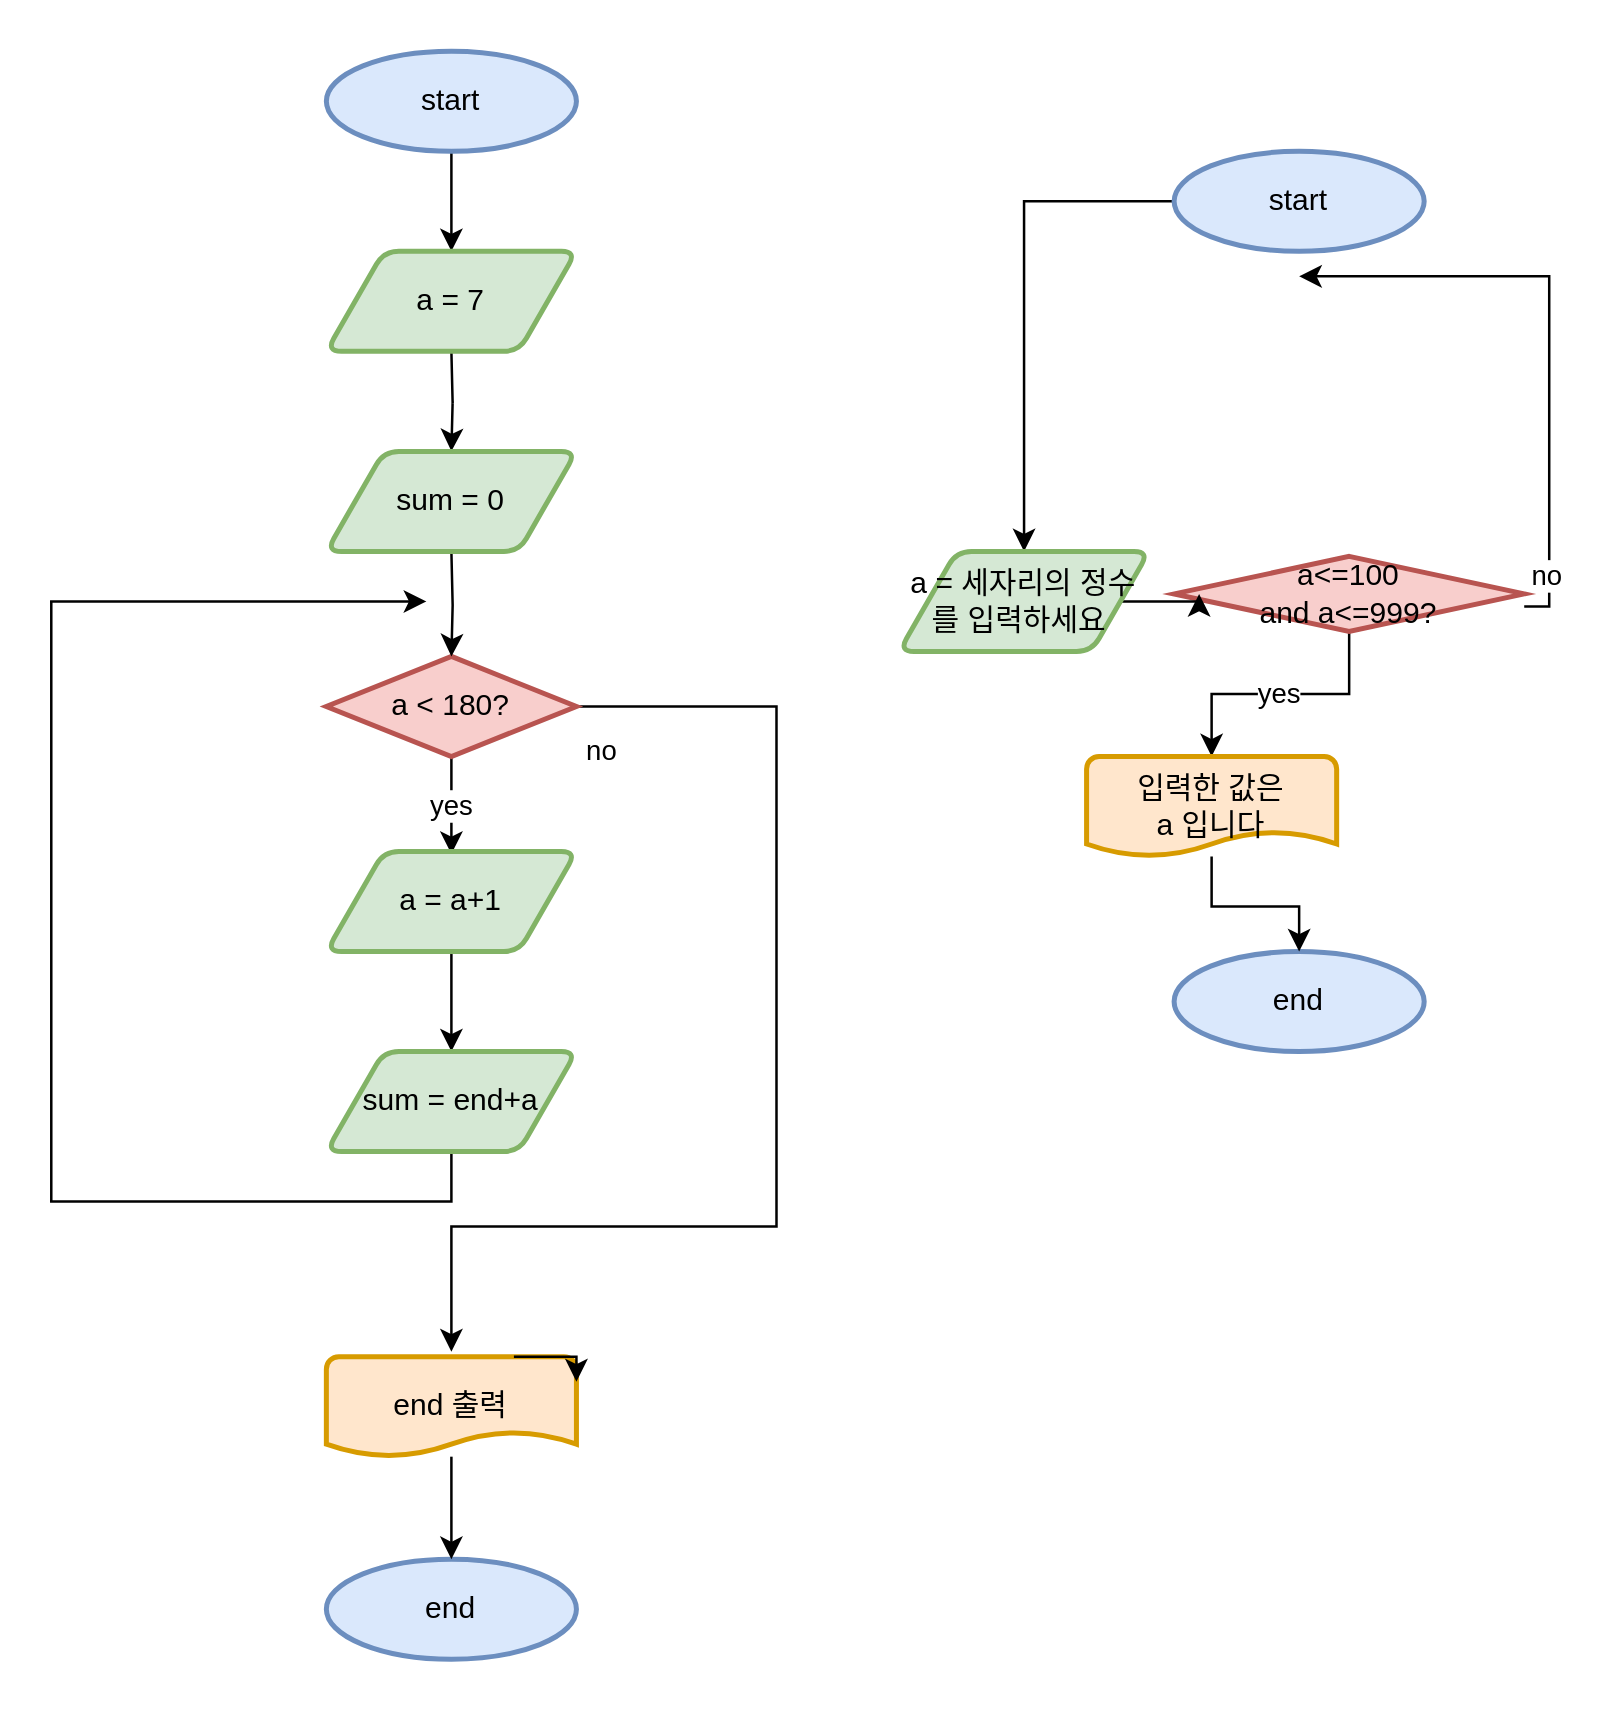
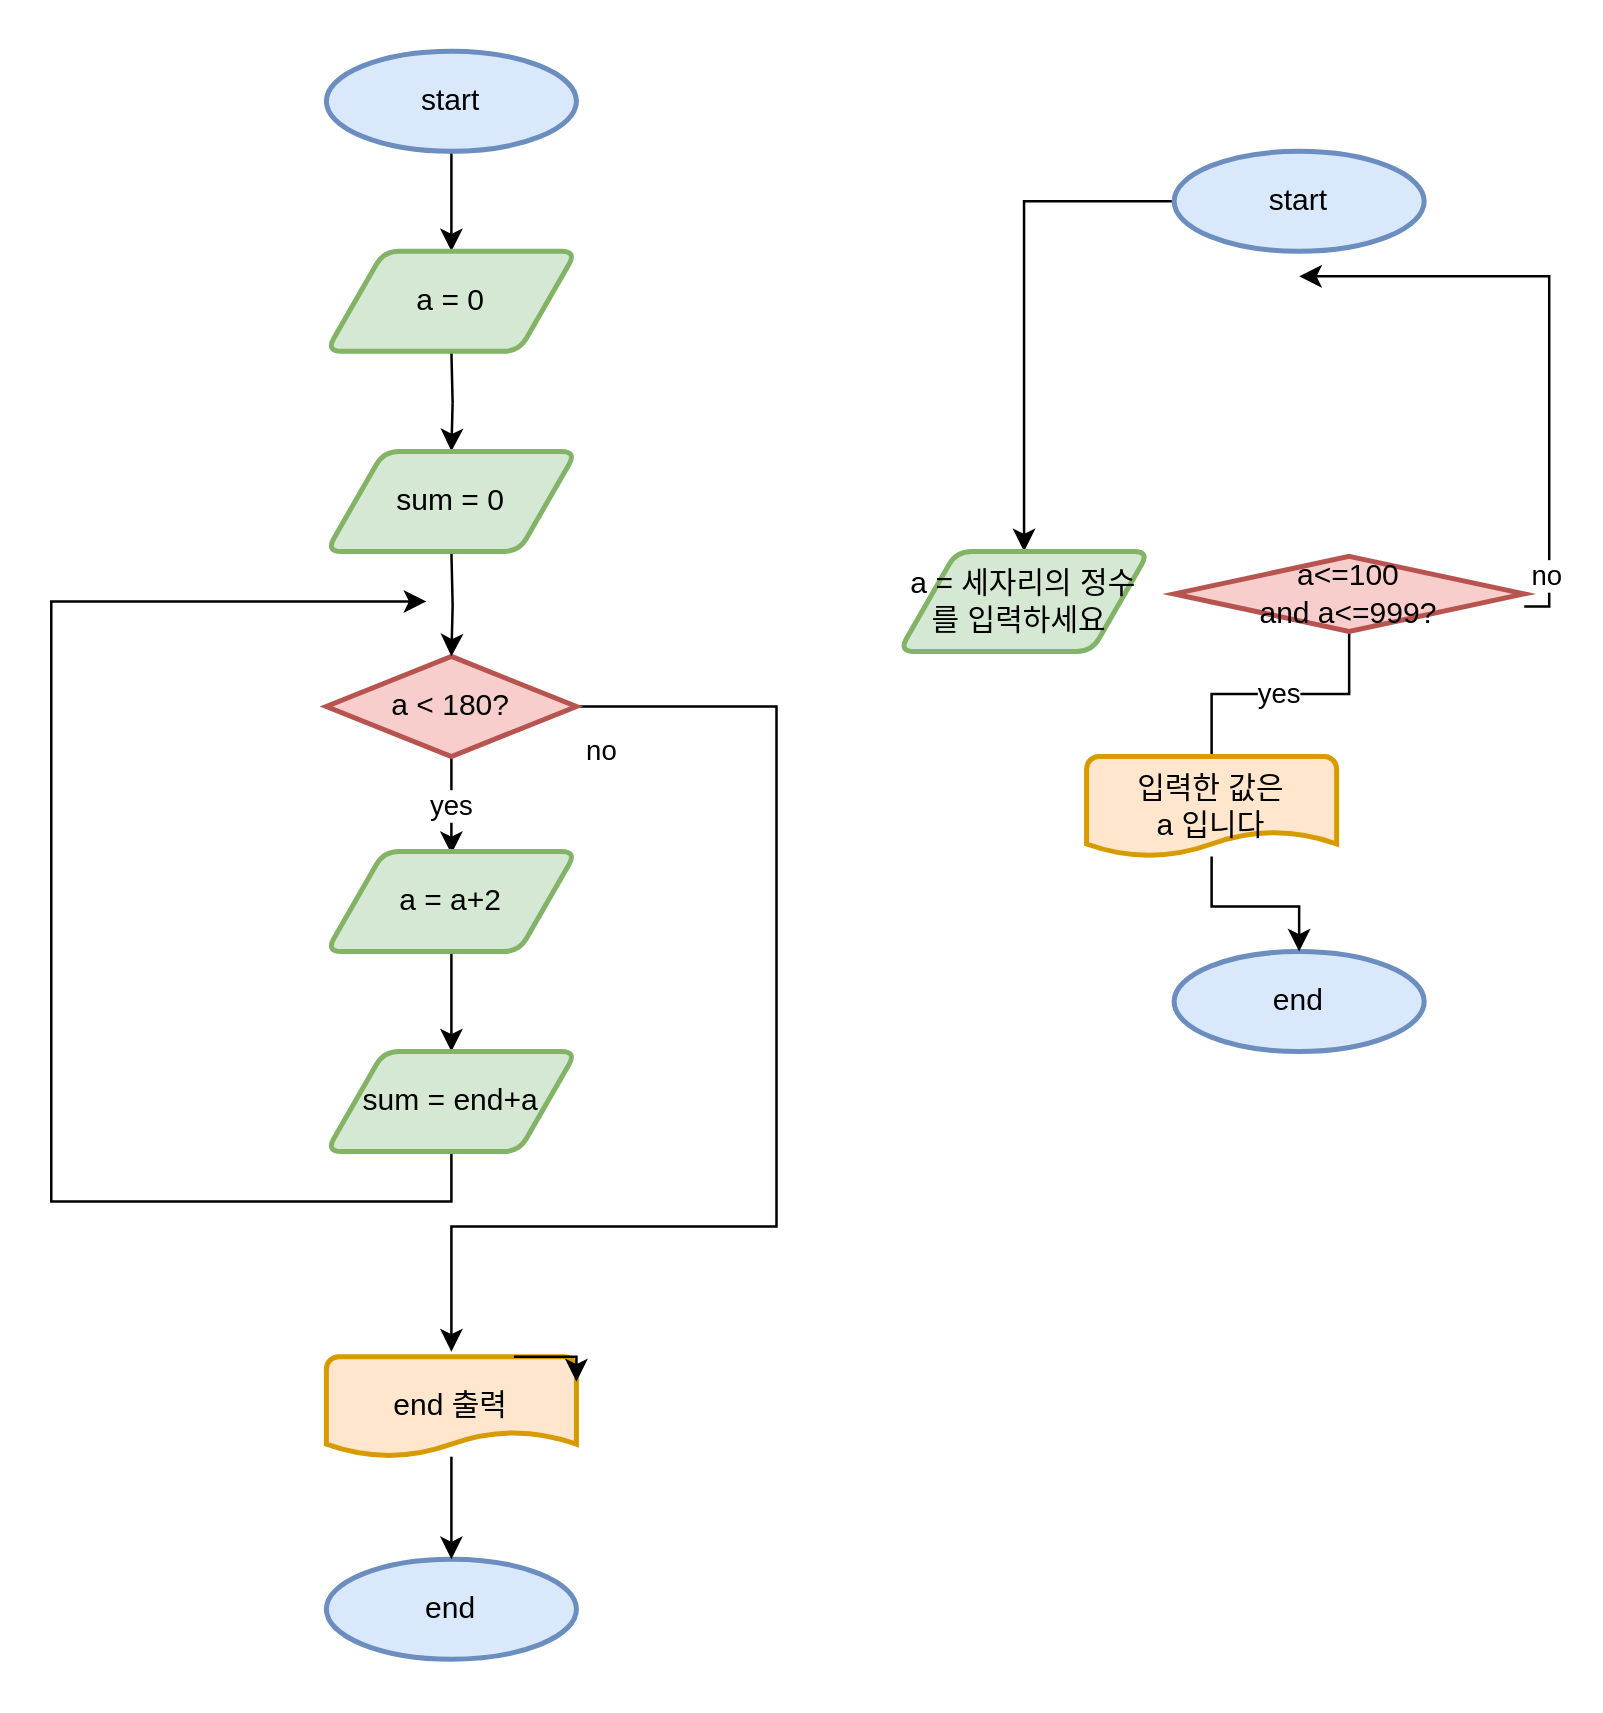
(451, 301) -> (451, 301)
(1163, 601) -> none
(1211, 738) -> (1211, 745)
(451, 901) -> (451, 901)
